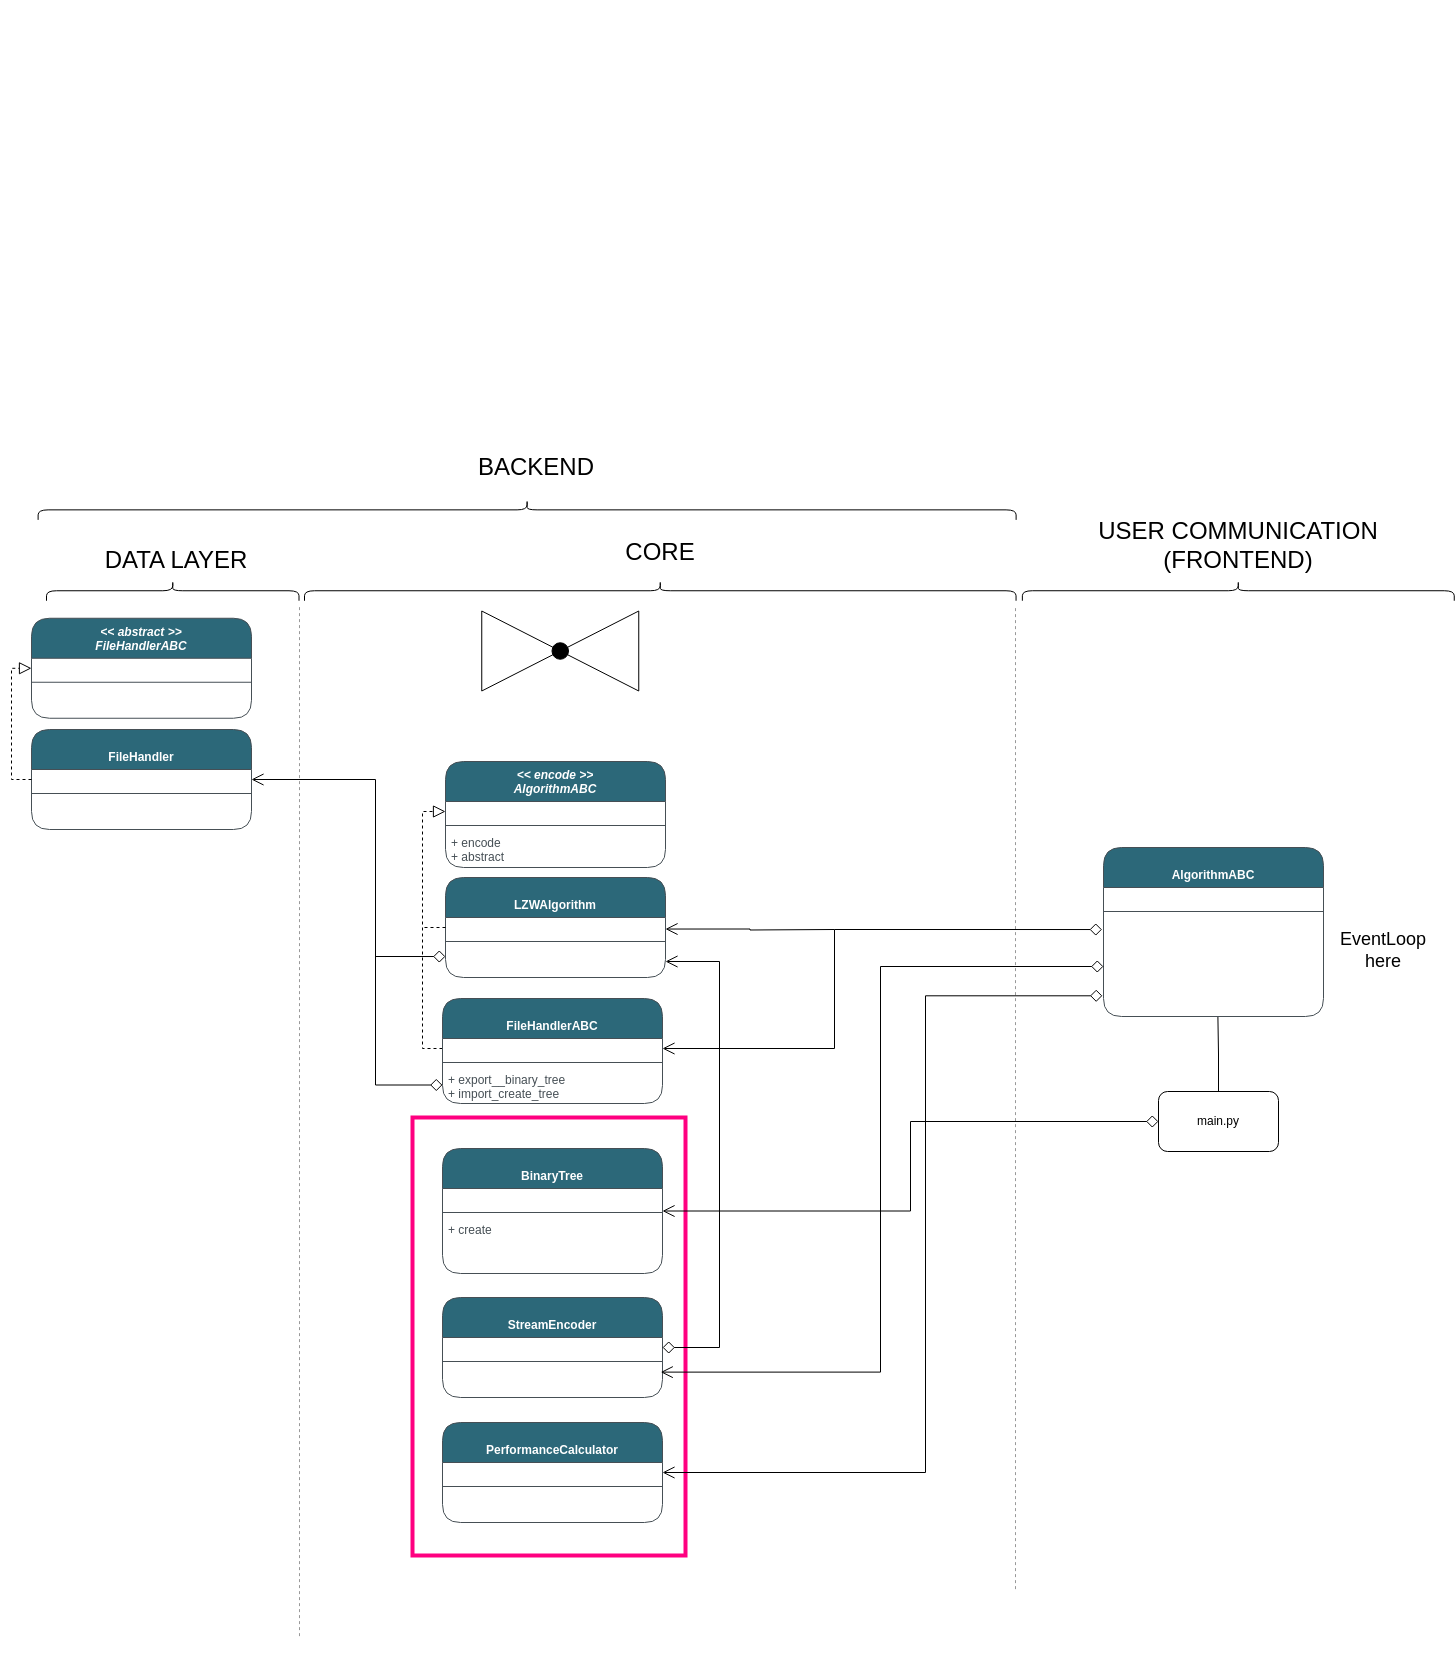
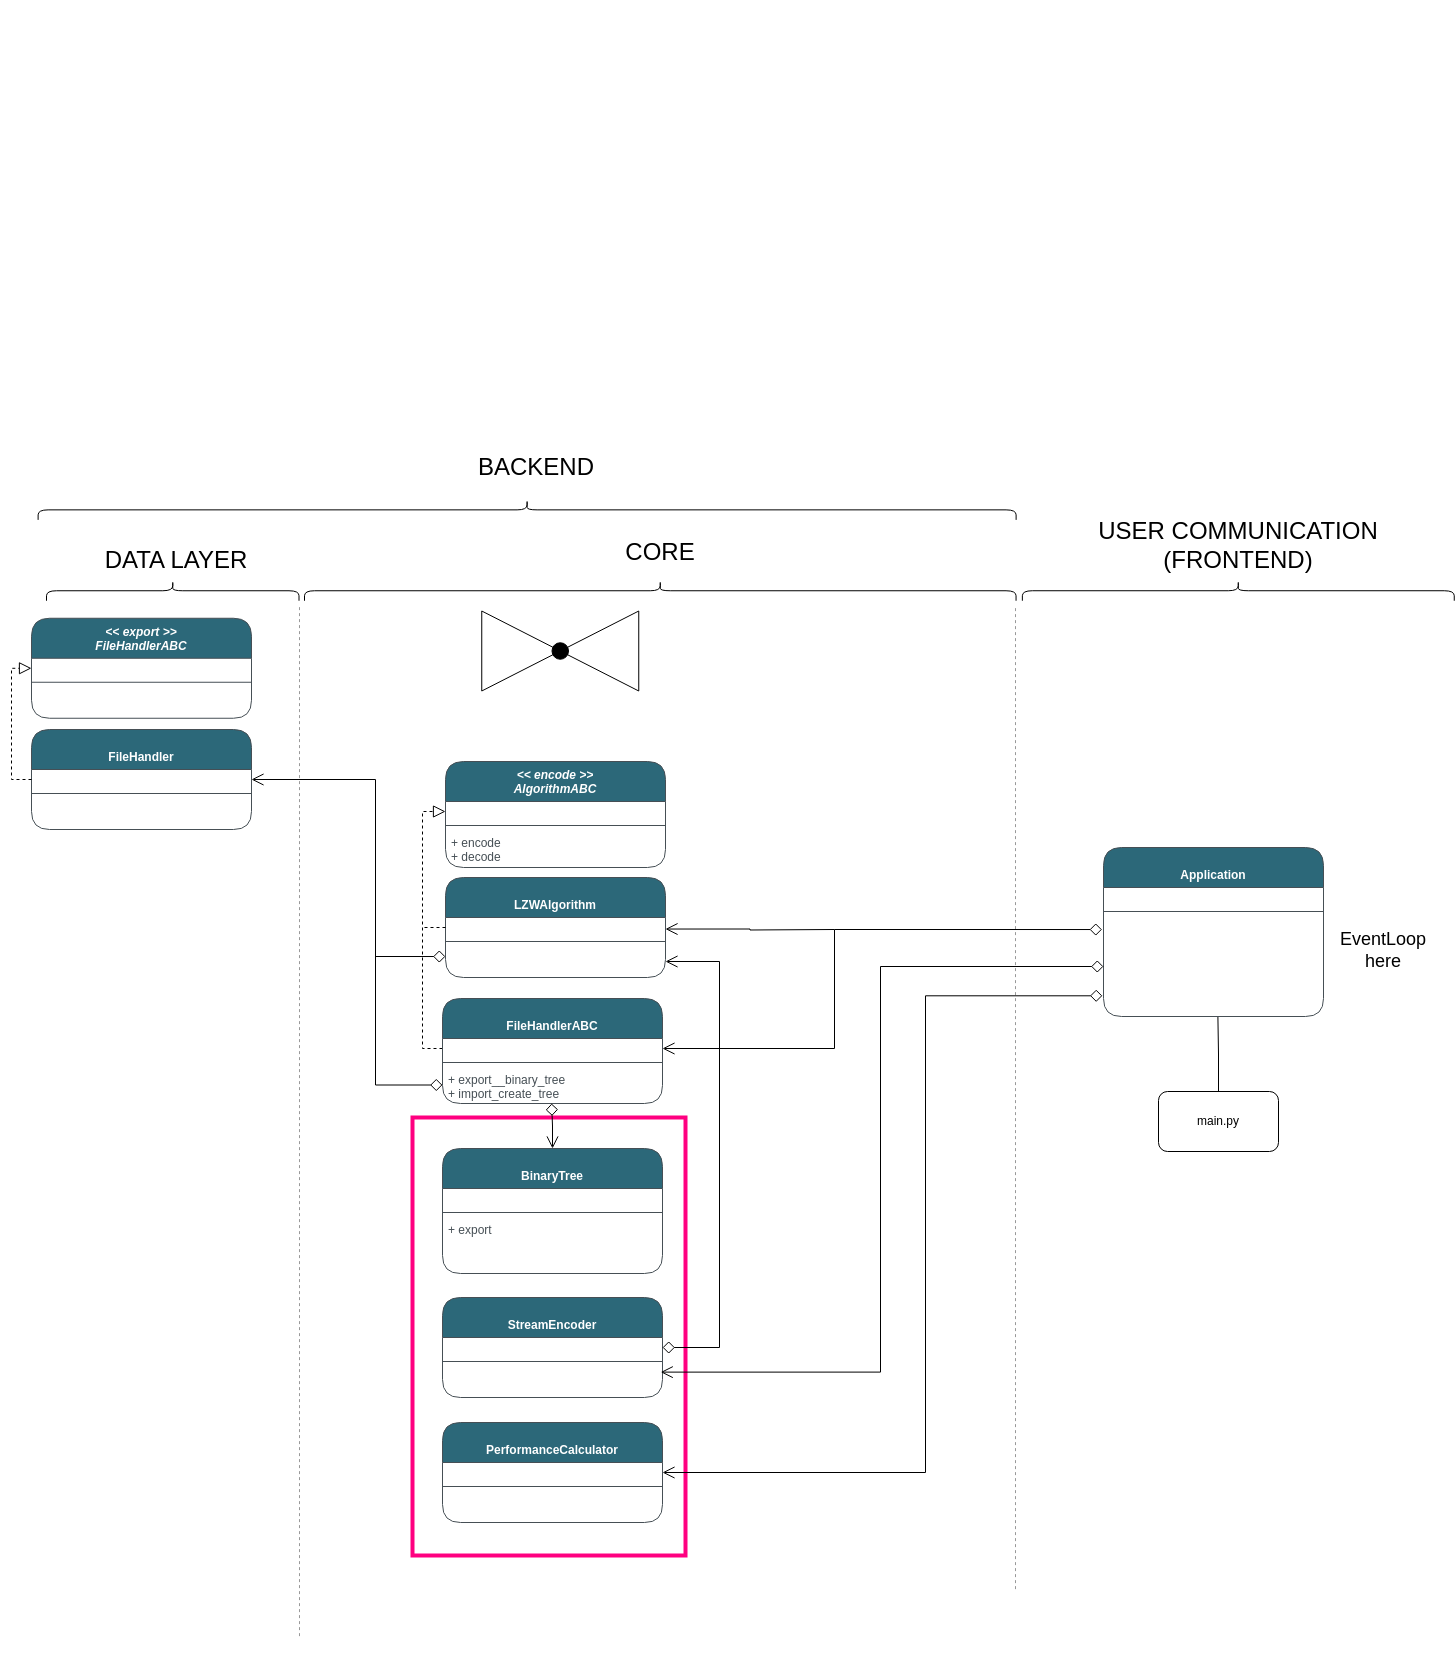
(142, 640) -> (142, 640)
(484, 851) -> (477, 851)
(1214, 862) -> (1214, 862)
(911, 1171) -> (553, 1131)
(474, 1231) -> (474, 1231)
